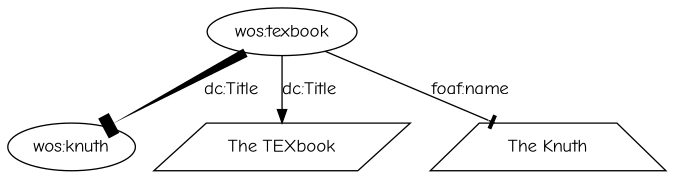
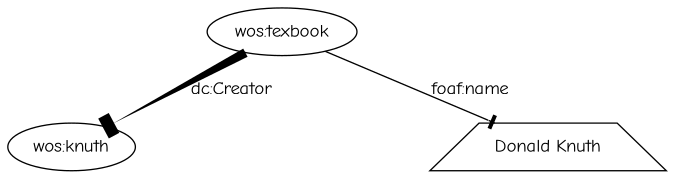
(231, 89) -> (231, 89)
(282, 147) -> none
(548, 147) -> (548, 147)
